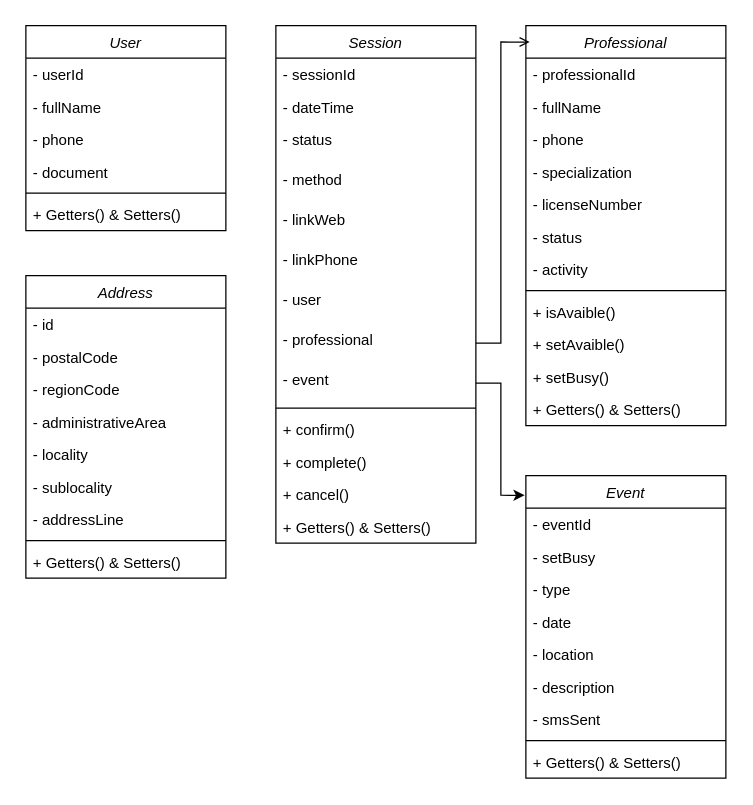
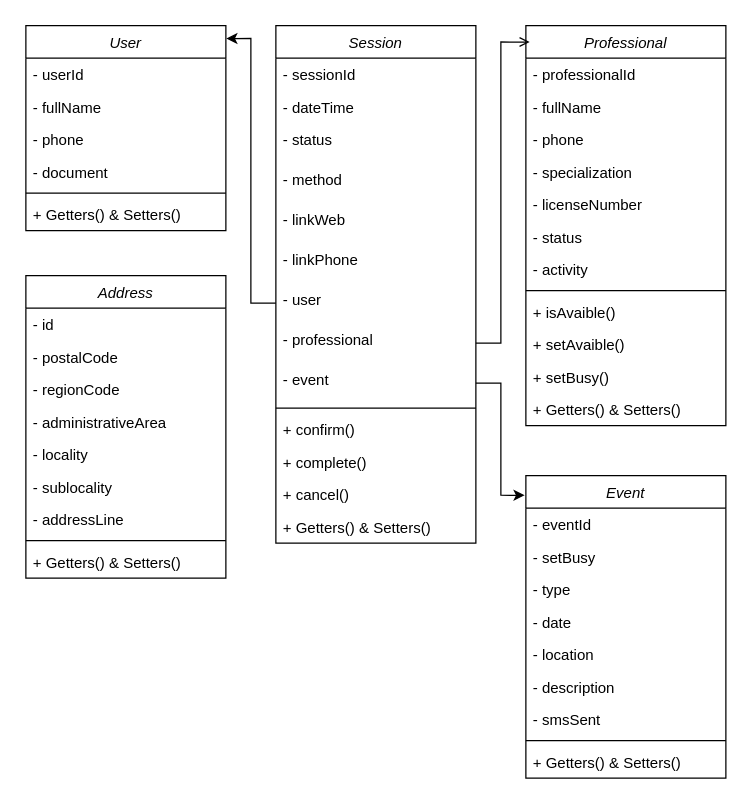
none -> (251, 174)
